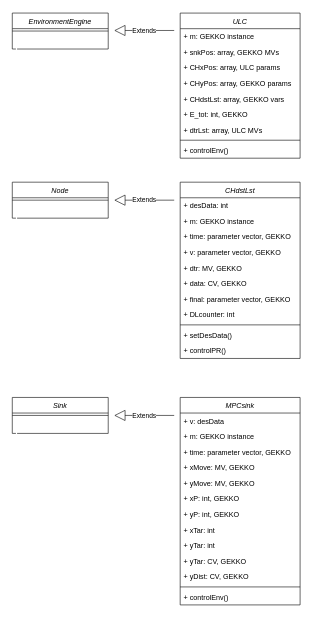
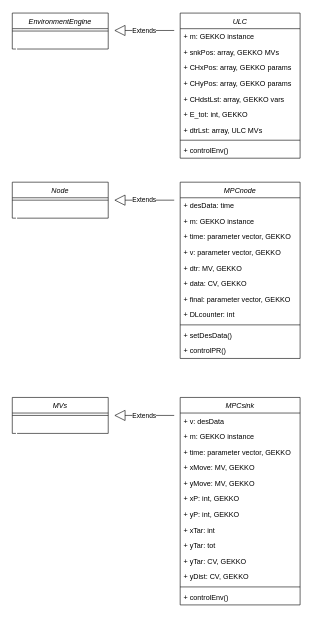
(232, 68) -> (236, 68)
(240, 190) -> (240, 190)
(208, 206) -> (210, 206)
(60, 406) -> (60, 406)
(202, 546) -> (203, 546)
